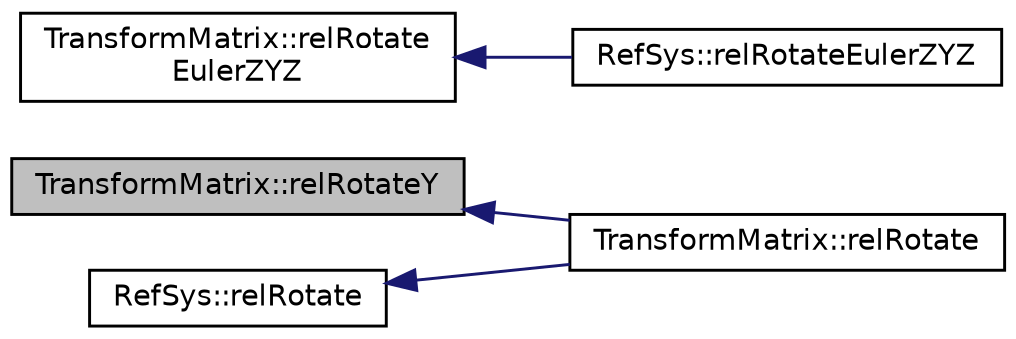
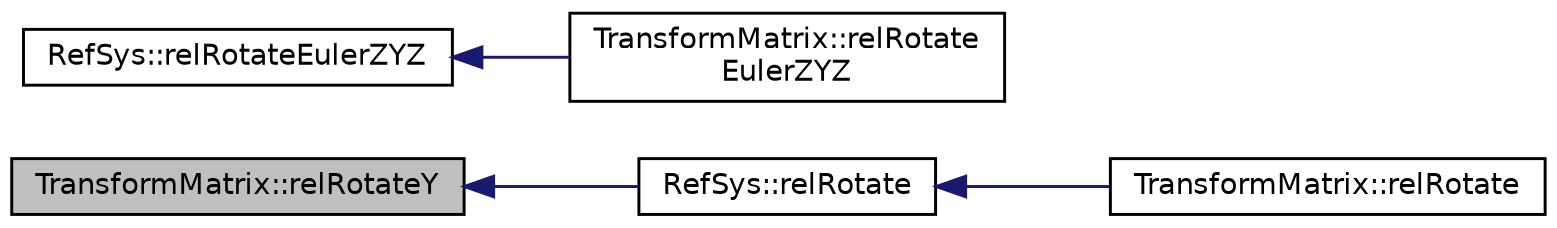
(529, 57) -> (526, 57)
(532, 216) -> (567, 187)
